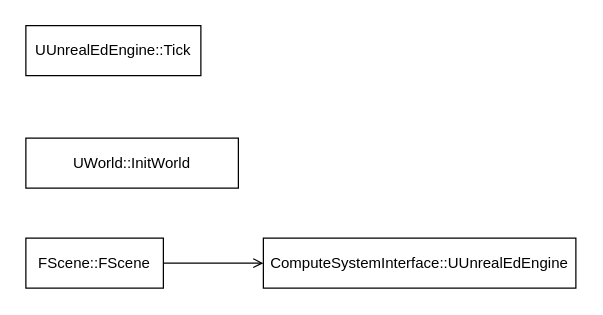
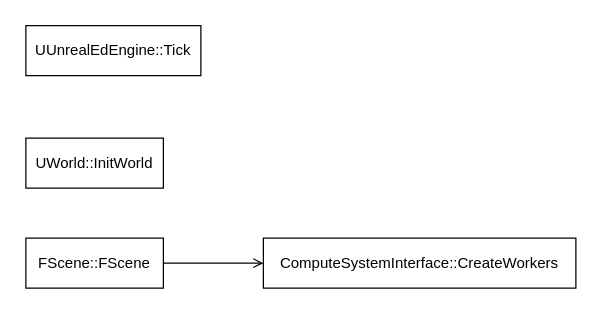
(132, 163) -> (94, 163)
(419, 263) -> (419, 263)
